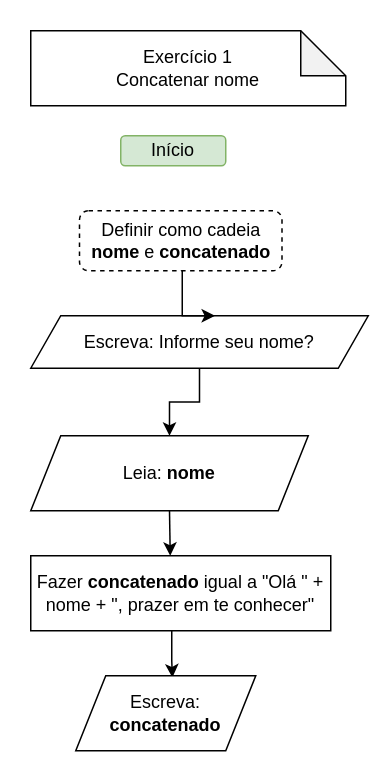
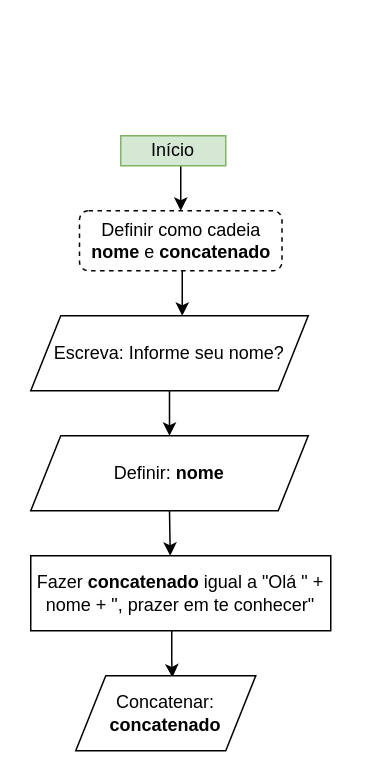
(188, 68) -> none
(173, 151) -> (173, 151)
none -> (181, 183)
(200, 342) -> (170, 353)
(170, 473) -> (170, 473)
(166, 713) -> (166, 713)
